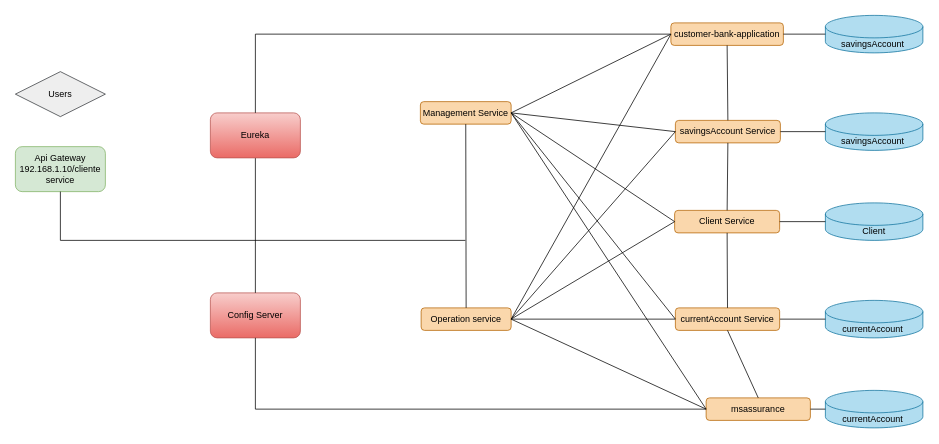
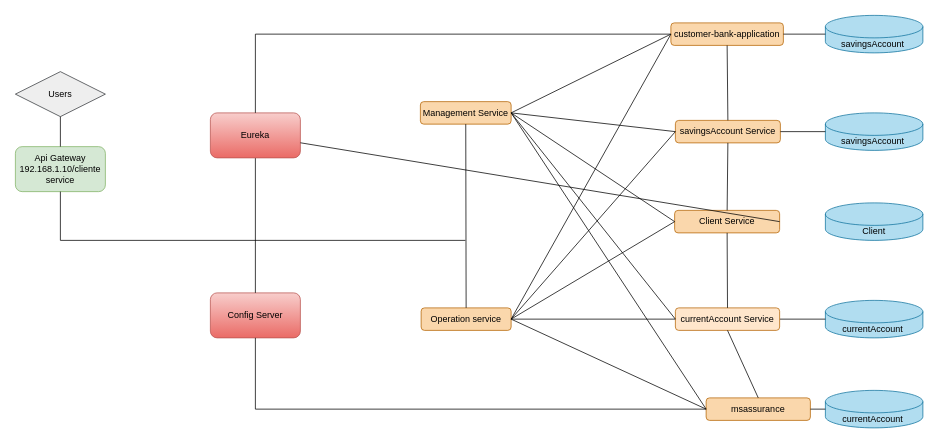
none -> (60, 132)
(802, 222) -> (468, 170)
(728, 319) -> (728, 319)
